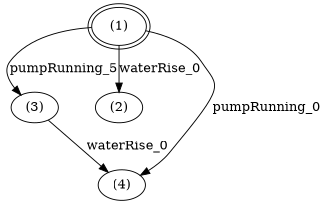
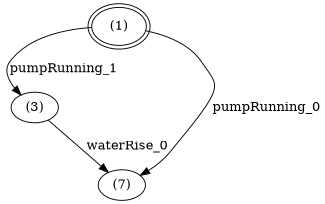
(64, 69) -> (64, 69)
(119, 107) -> none
(122, 185) -> (122, 185)
